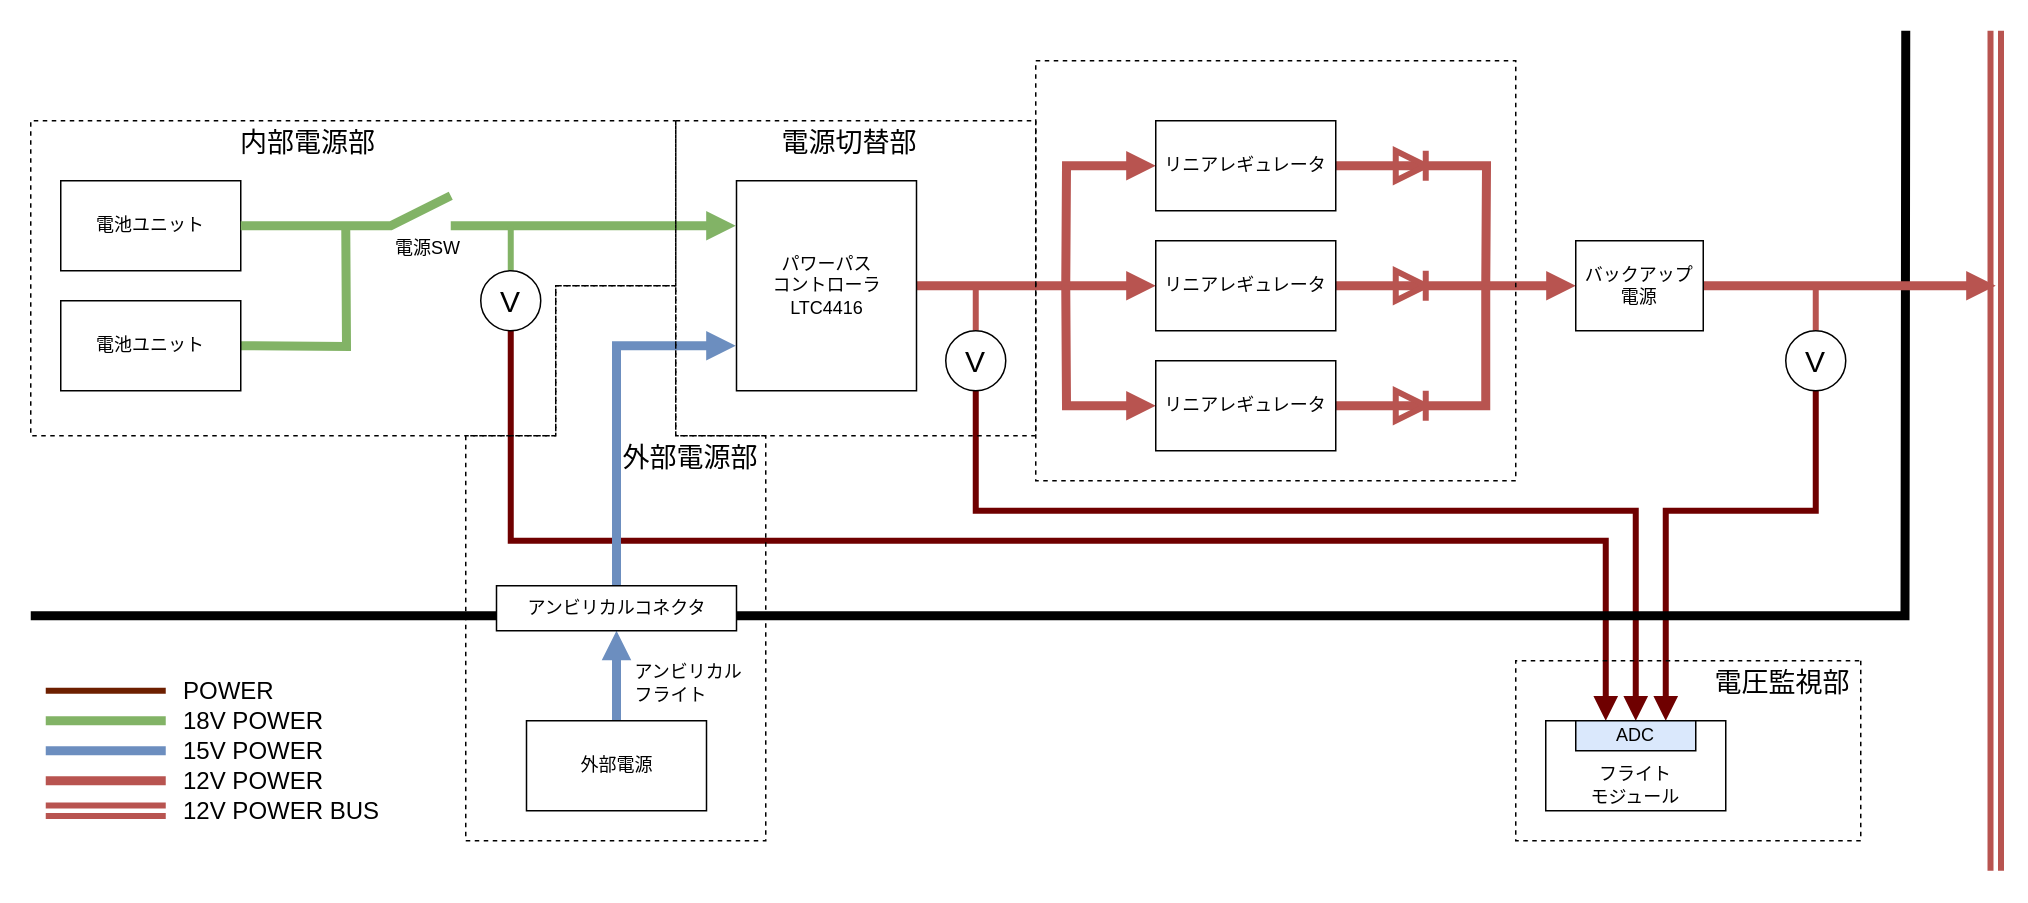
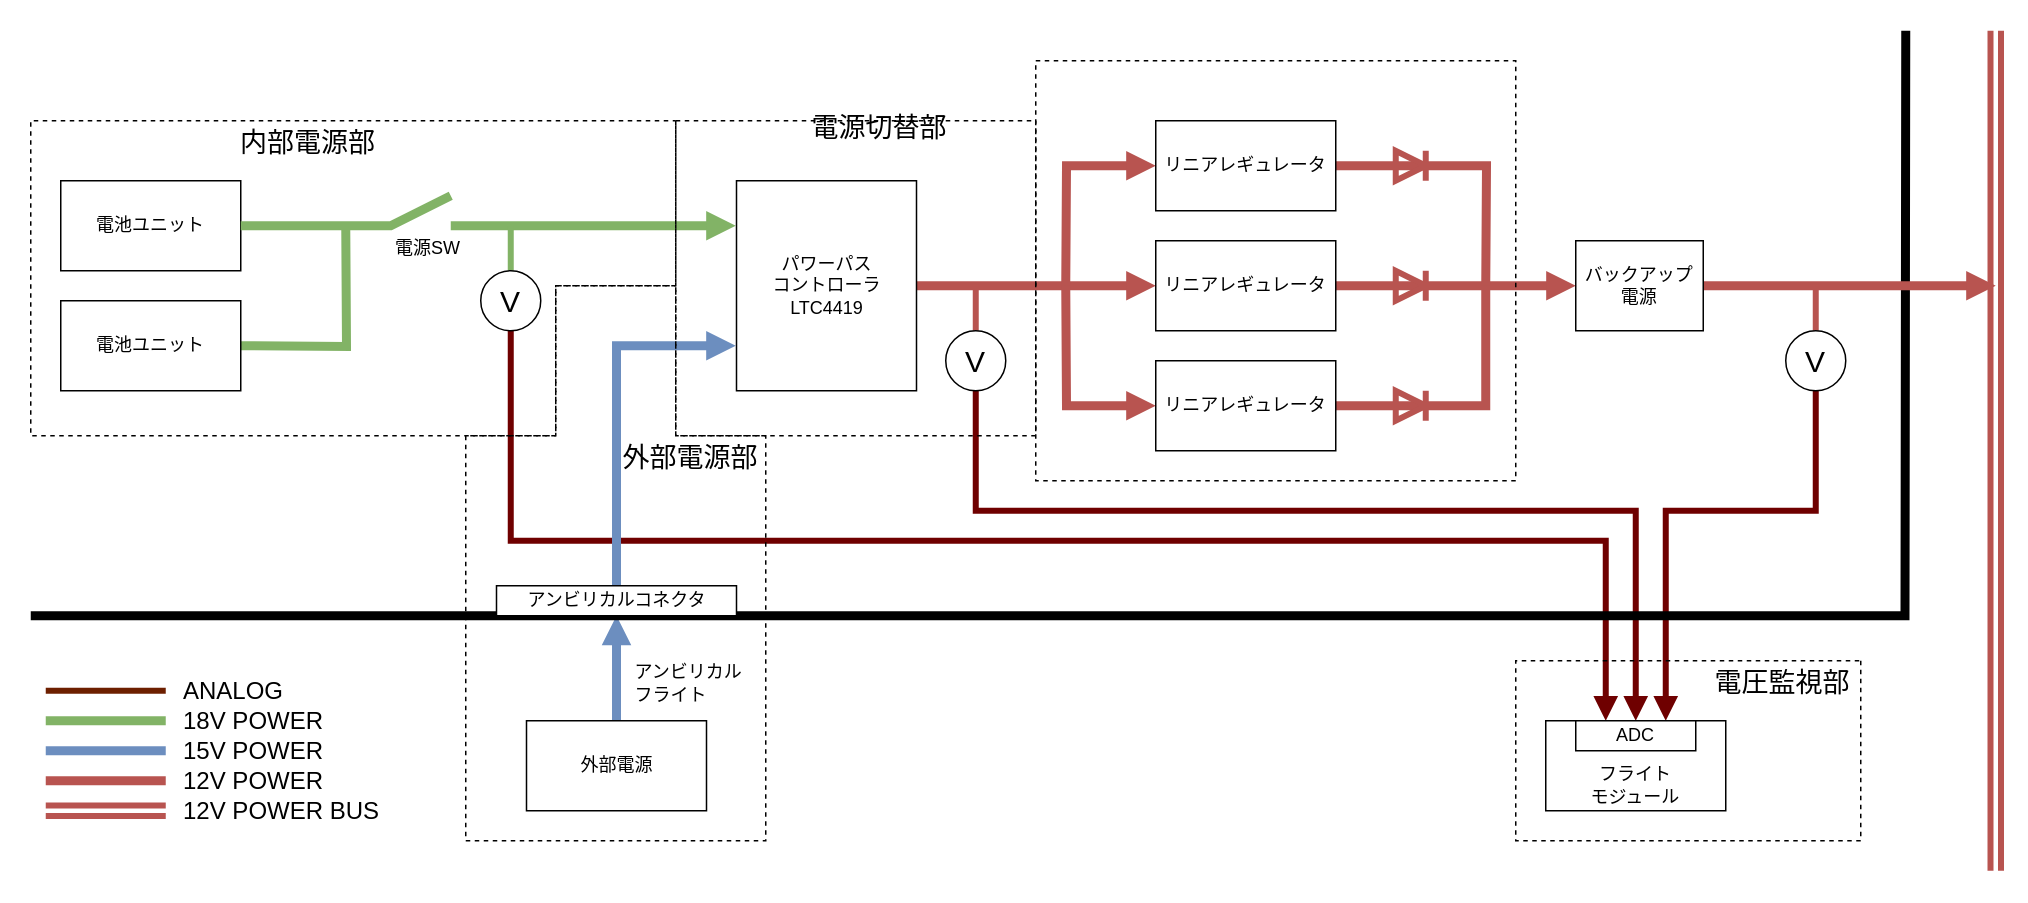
(849, 143) -> (879, 128)
(827, 286) -> (827, 286)
(617, 608) -> (617, 601)
(217, 691) -> (224, 691)
(1636, 736) -> (1636, 736)
